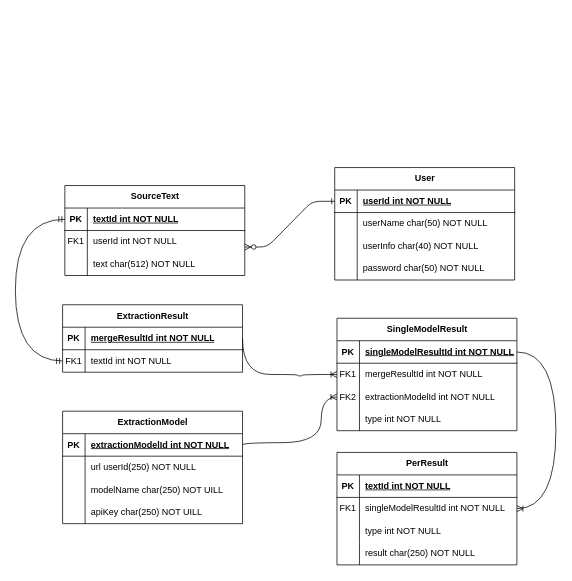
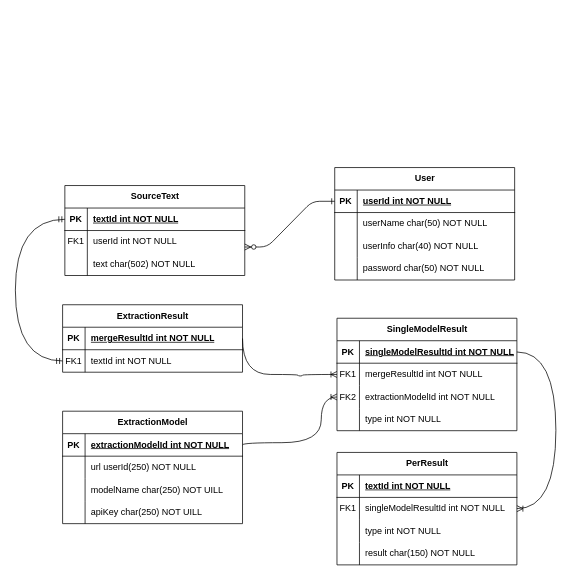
(148, 264) -> (148, 264)
(424, 554) -> (424, 554)
